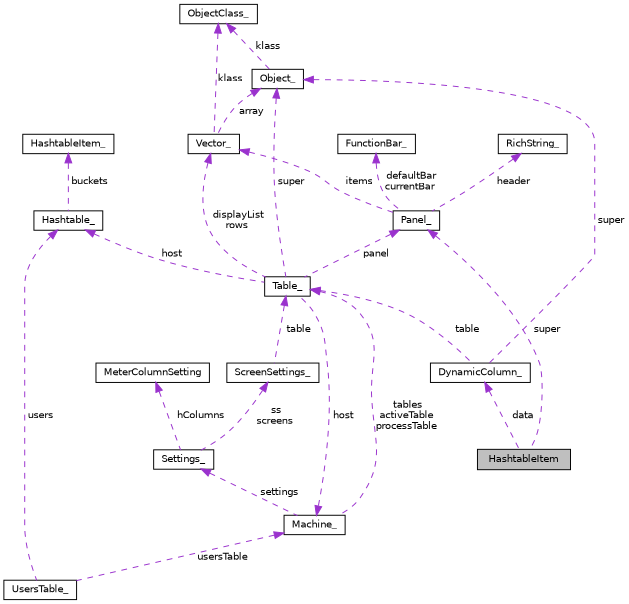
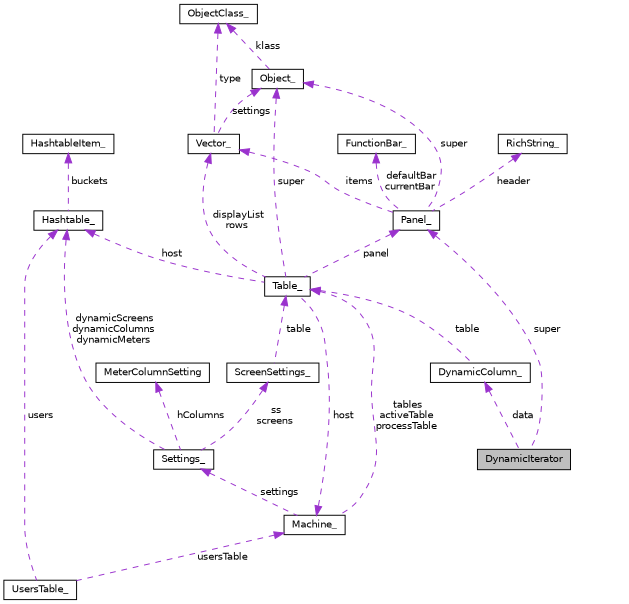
(229, 79) -> (229, 79)
(250, 111) -> (250, 111)
(587, 126) -> (410, 122)
none -> (78, 364)
(524, 460) -> (524, 460)
